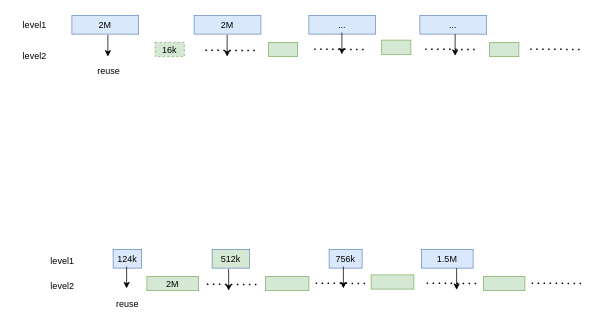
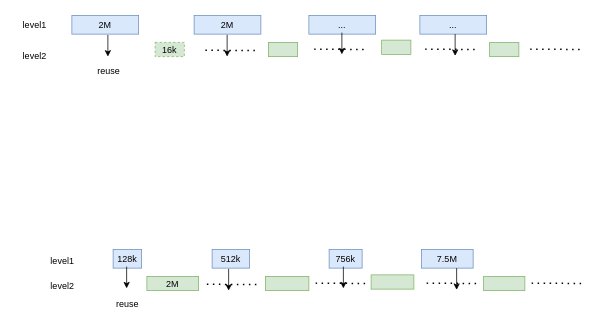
(127, 259) -> (127, 259)
(231, 259) -> (231, 259)
(447, 259) -> (447, 259)
